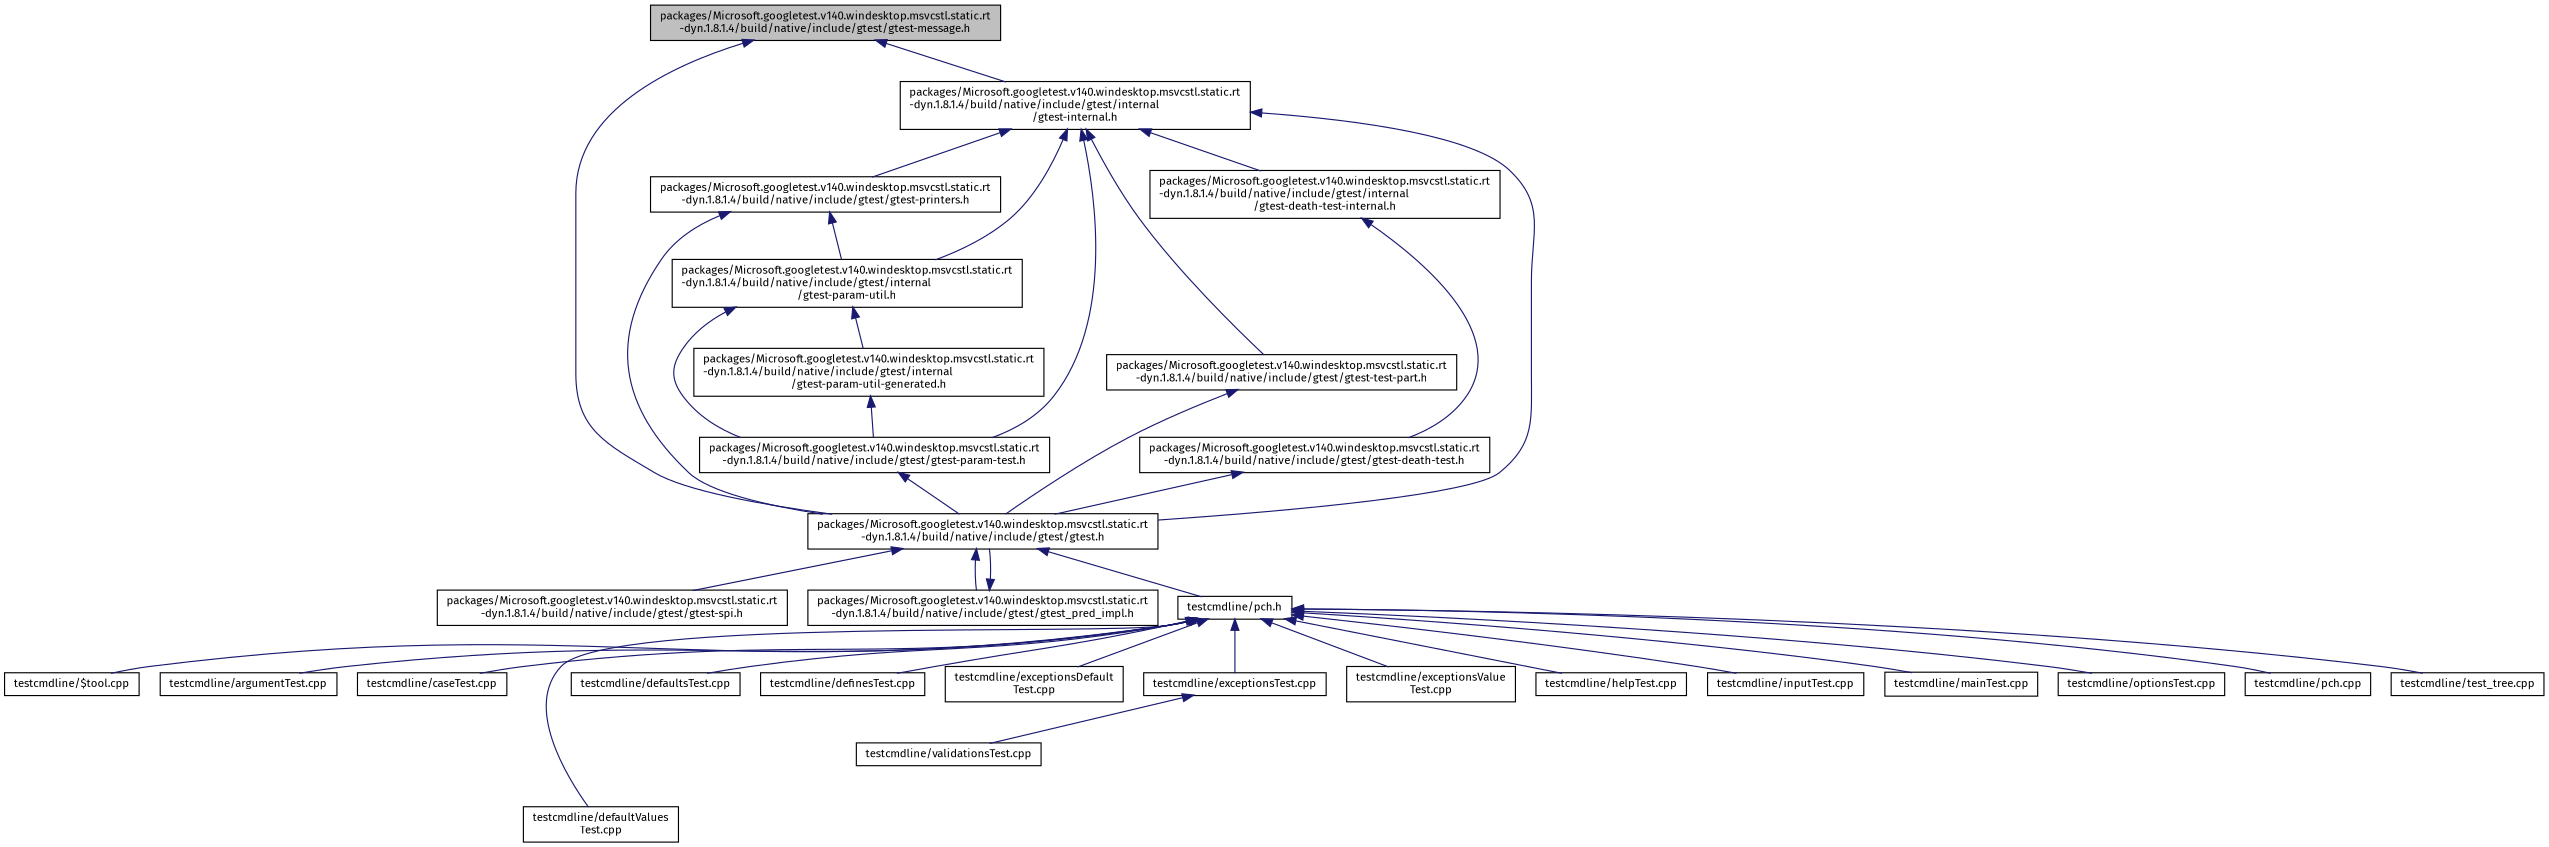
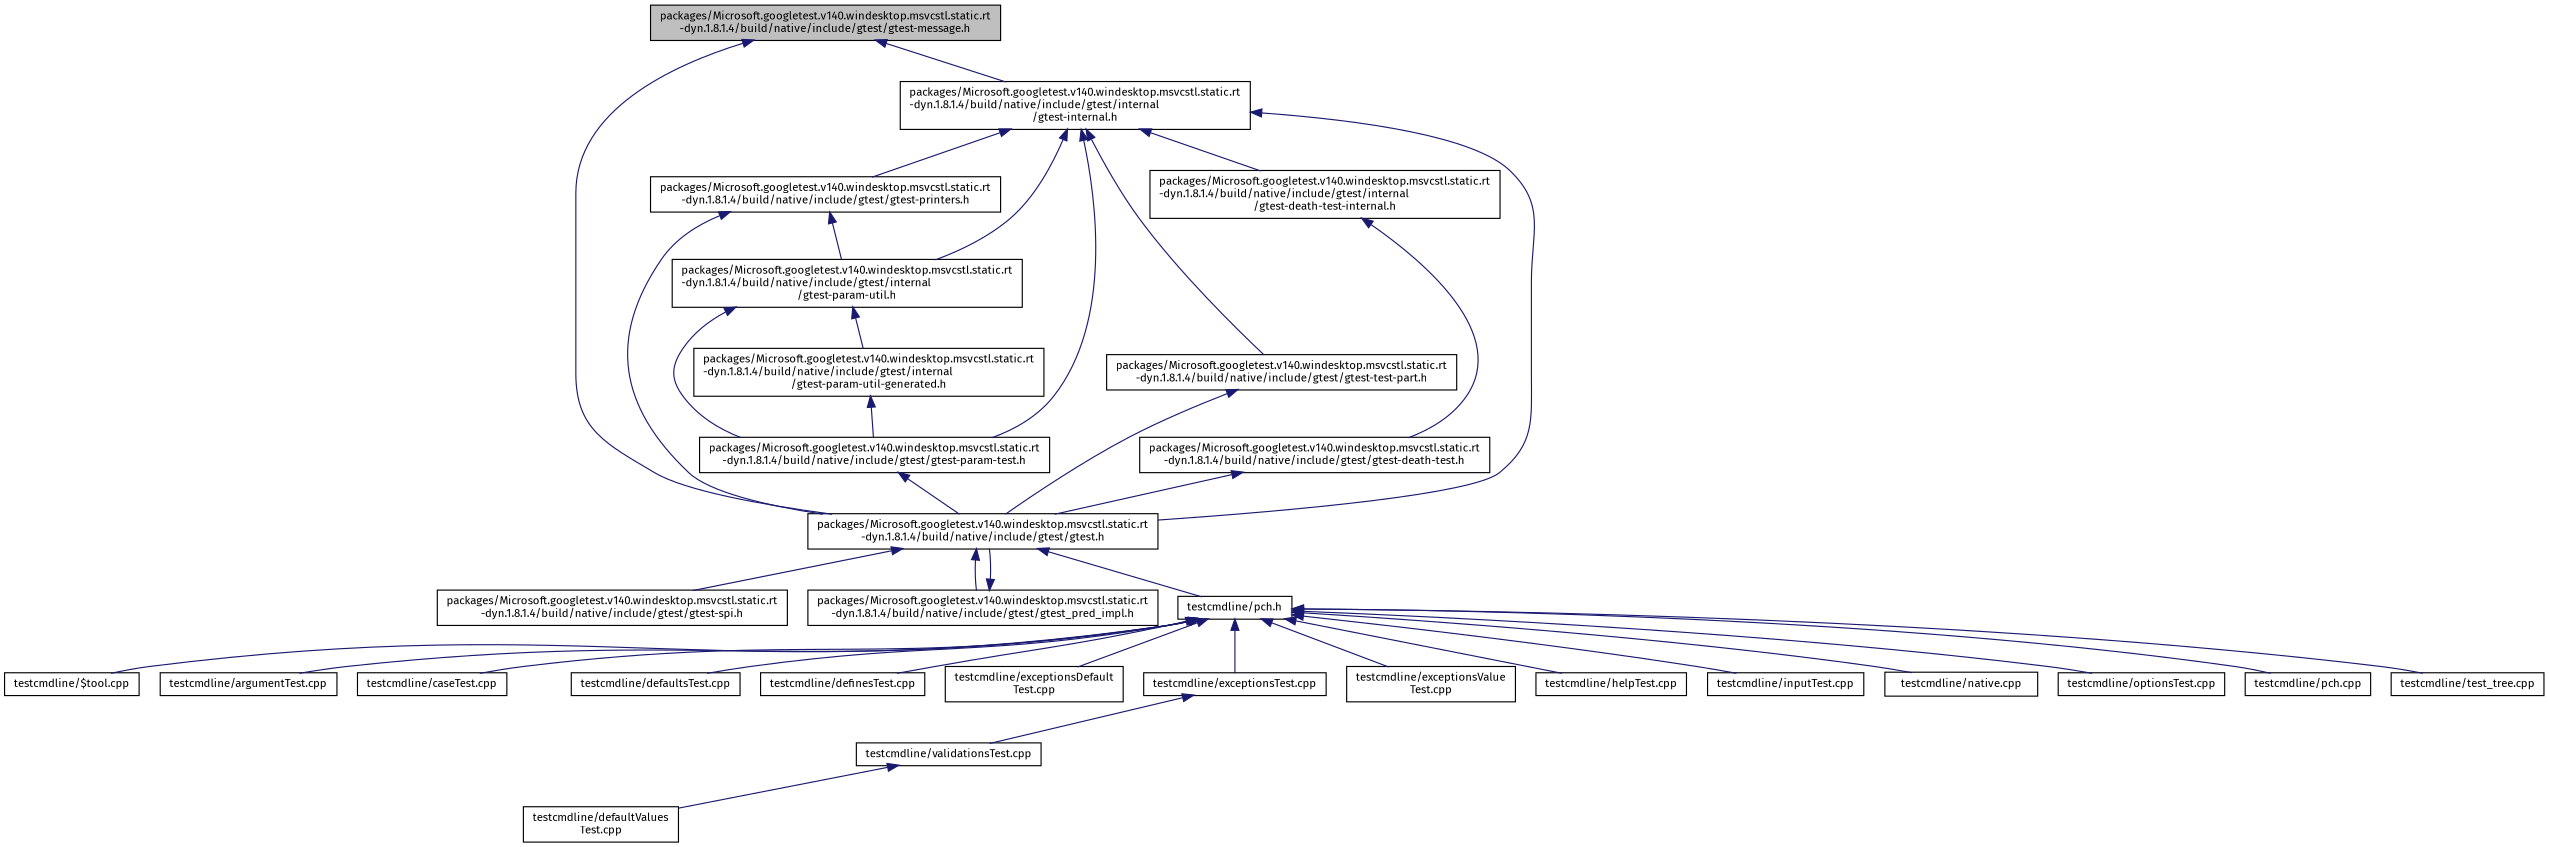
(796, 633) -> (783, 788)
(1961, 684) -> (1961, 684)
